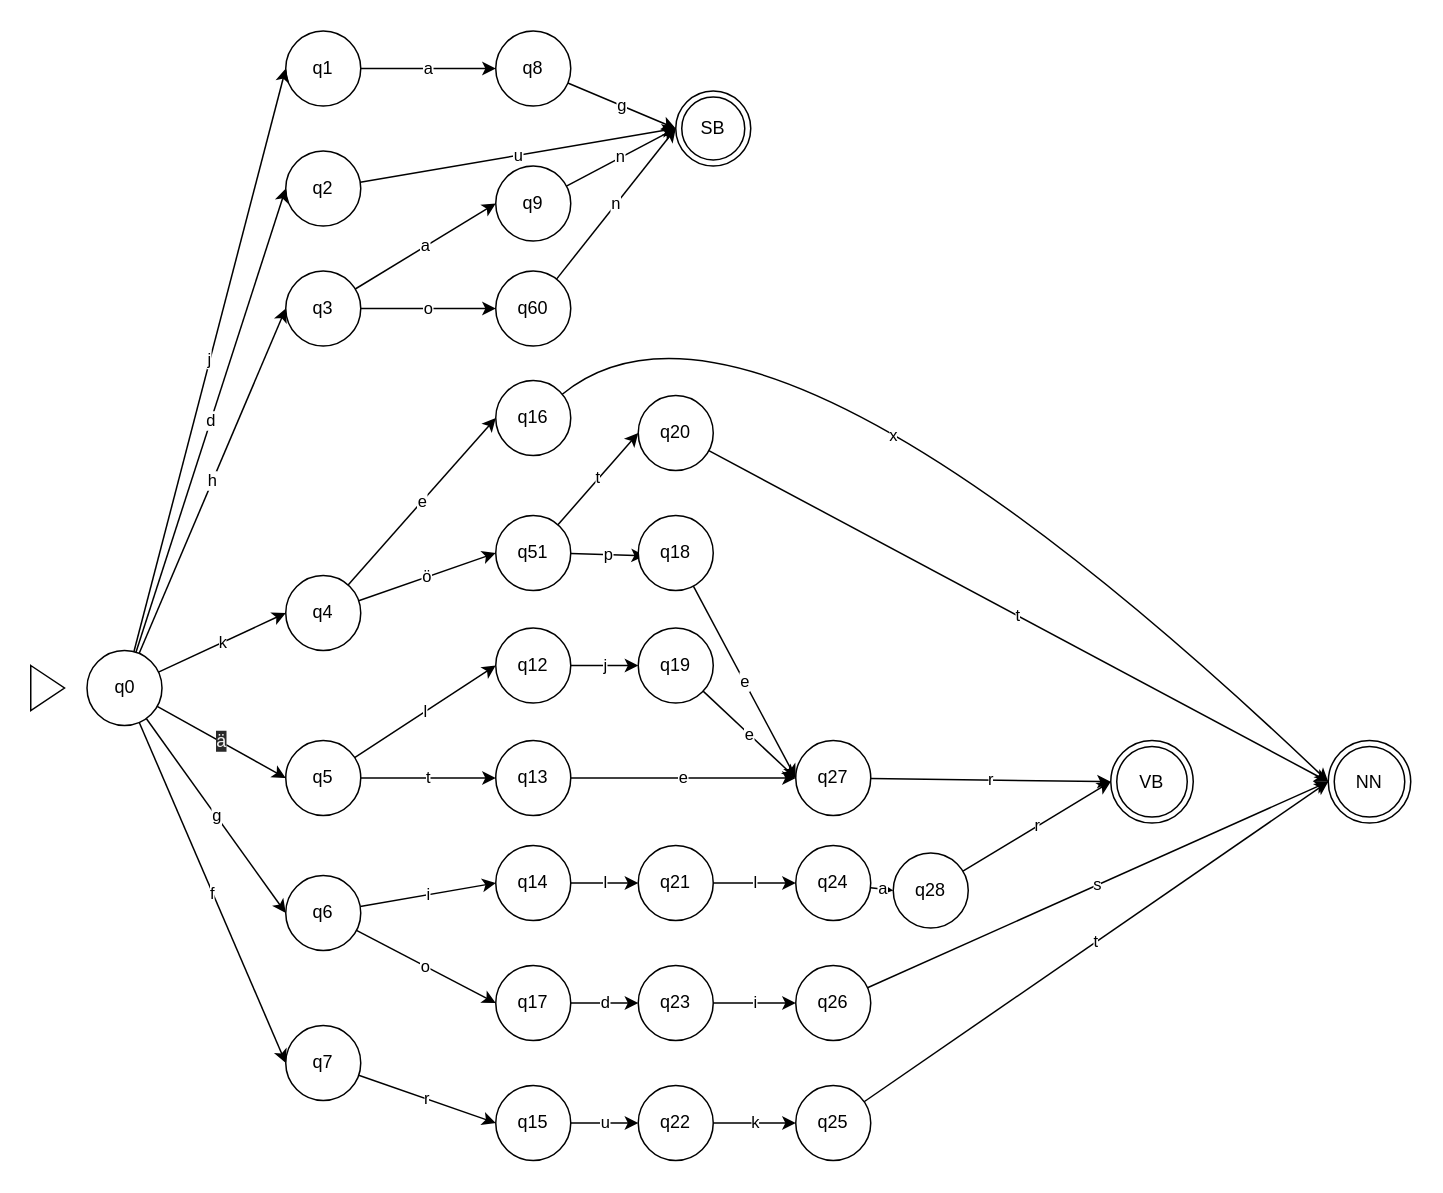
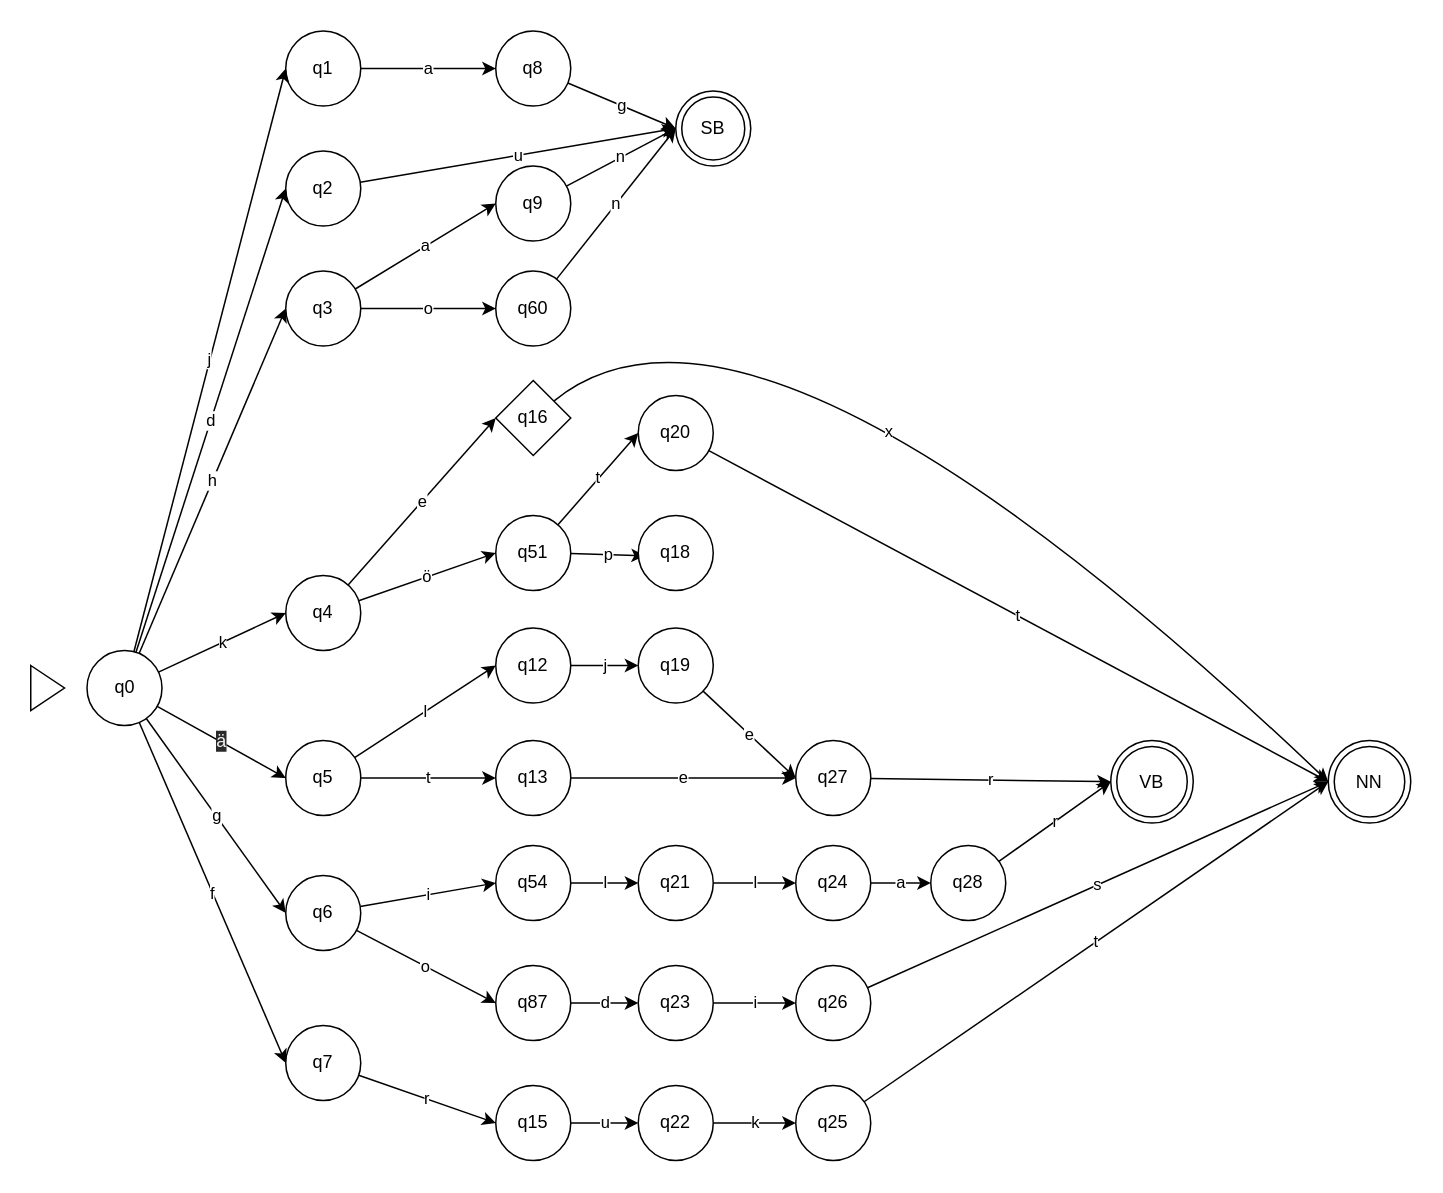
(533, 418) -> (533, 418)
(743, 678) -> none
(533, 883) -> (533, 883)
(931, 890) -> (968, 883)
(533, 1003) -> (533, 1003)
